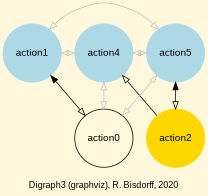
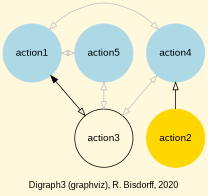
(141, 53) -> none
(176, 96) -> none
(104, 138) -> (104, 138)
